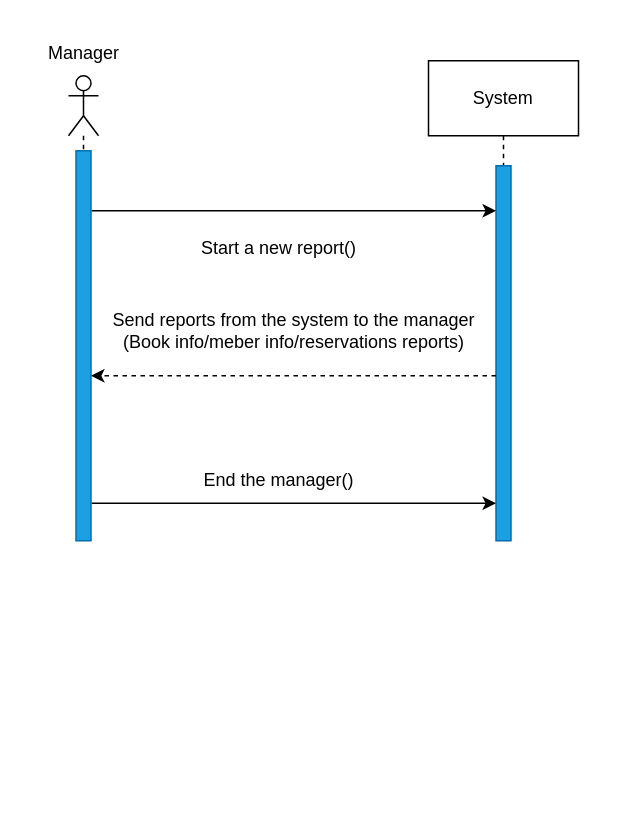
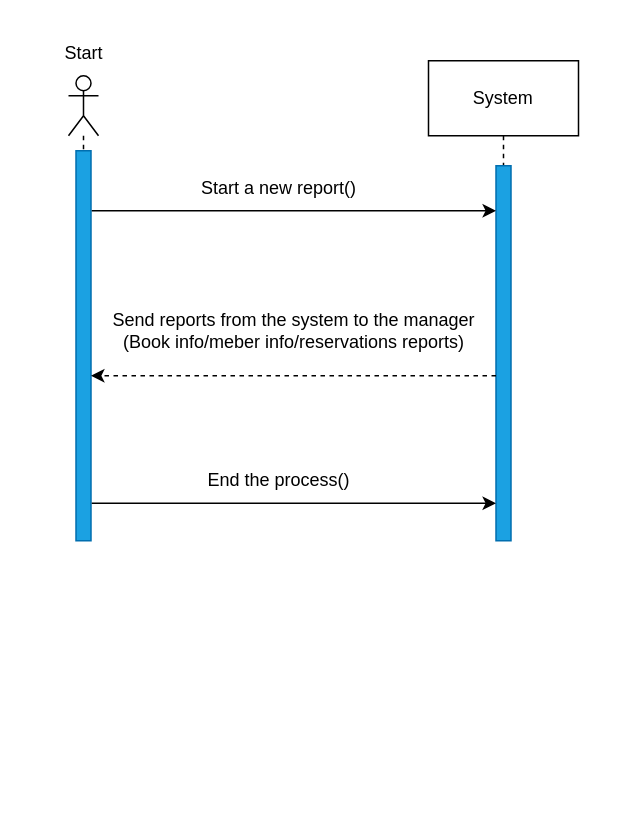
(84, 53) -> (84, 53)
(278, 248) -> (278, 188)
(279, 481) -> (279, 481)
